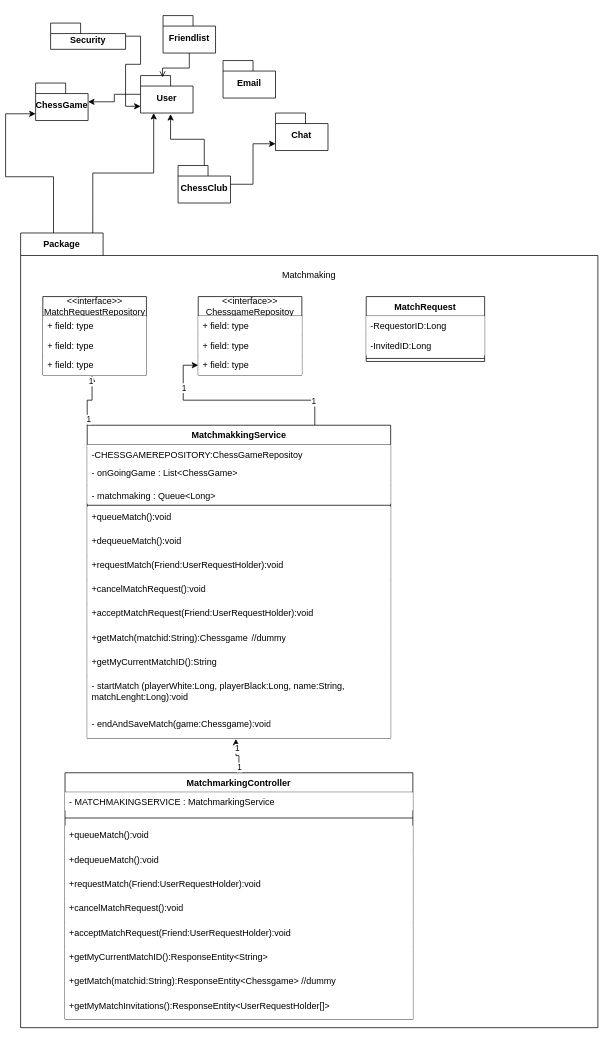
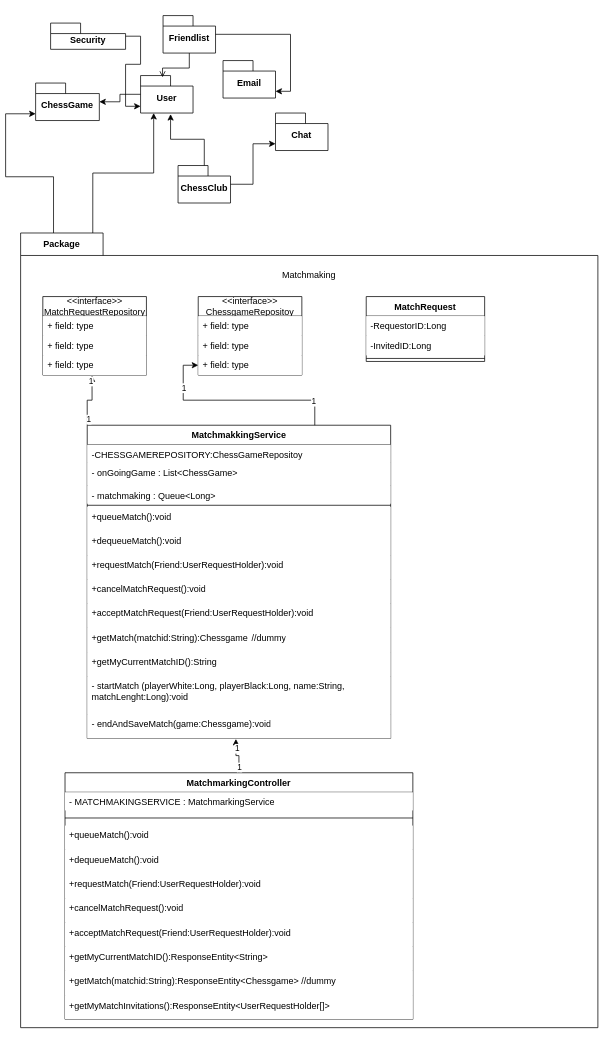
none -> (287, 34)
(62, 102) -> (68, 102)
